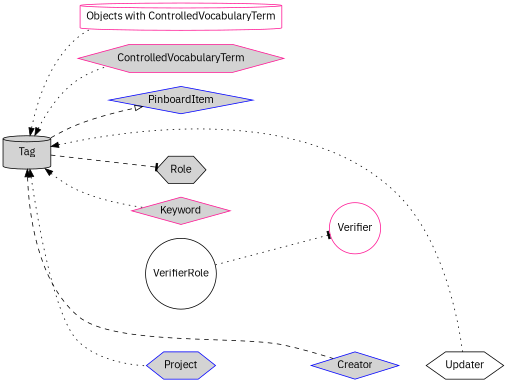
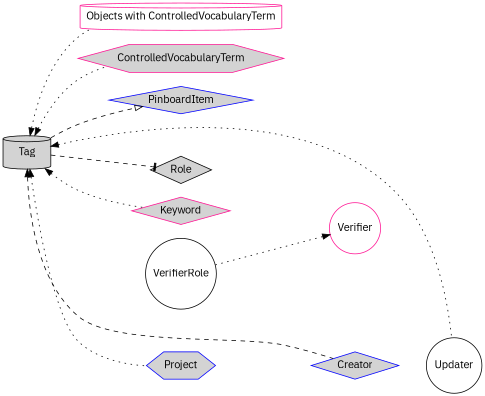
(181, 170) -> (181, 170)
(271, 250) -> (269, 251)
(465, 366) -> (454, 366)
